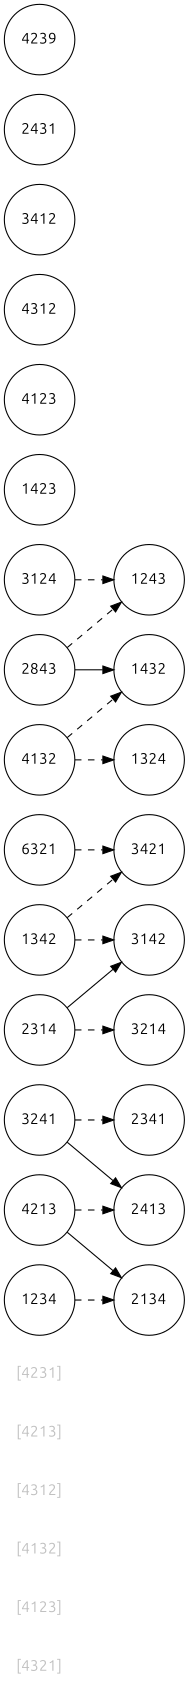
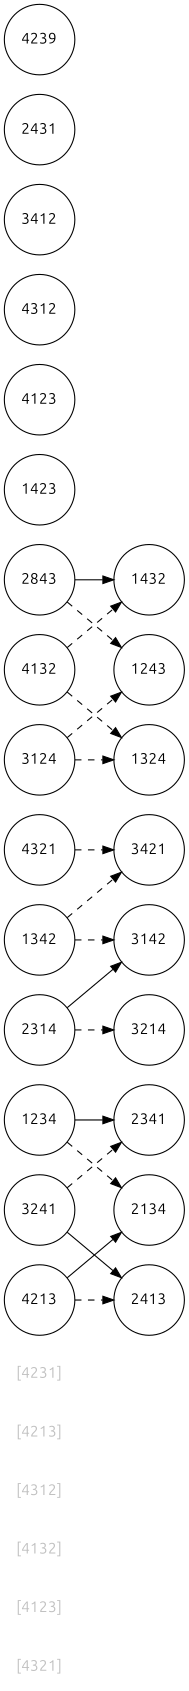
none -> (89, 760)
(40, 850) -> (40, 850)
none -> (89, 1120)
